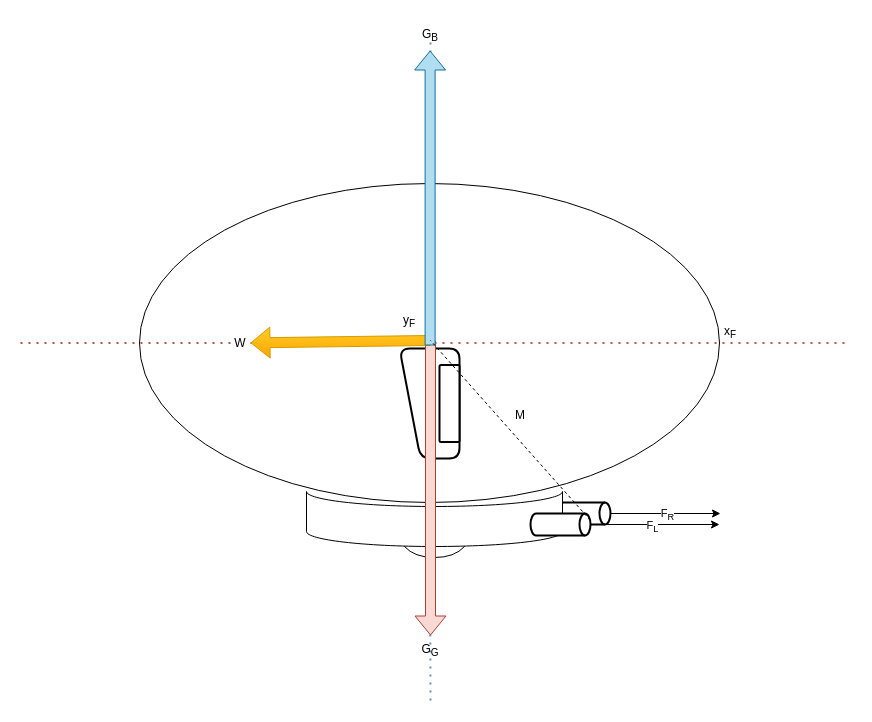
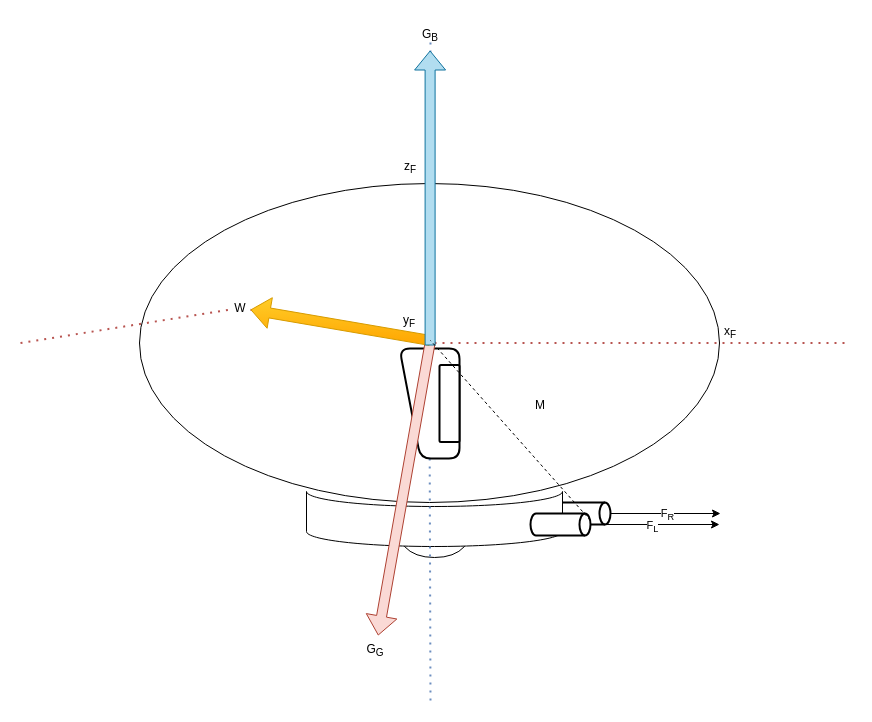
none -> (411, 167)
(241, 343) -> (241, 308)
(521, 416) -> (541, 406)
(431, 651) -> (376, 651)
